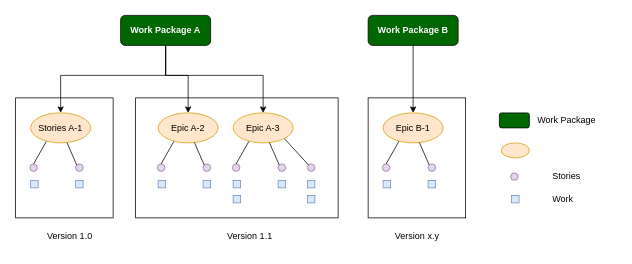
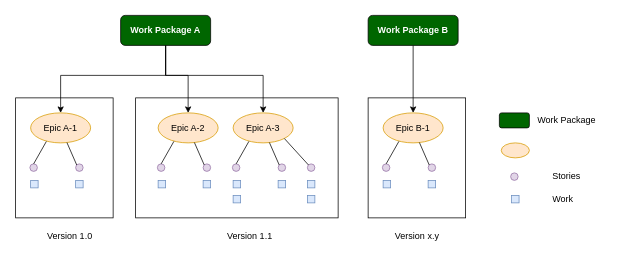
(60, 128) -> (60, 128)
